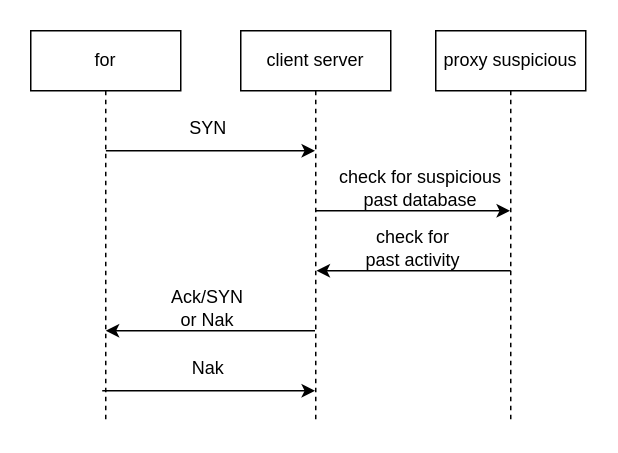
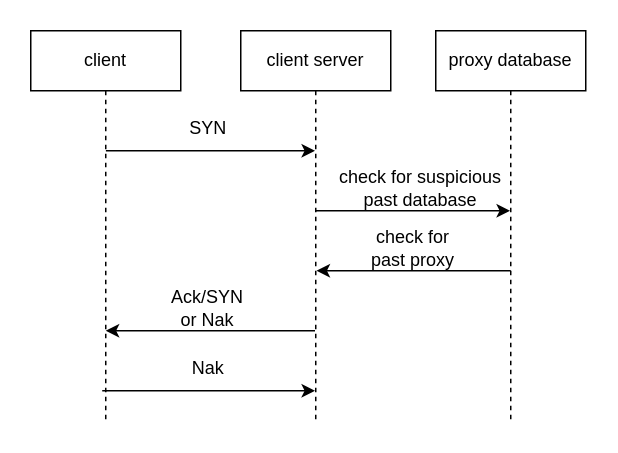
(106, 61) -> (106, 61)
(511, 61) -> (511, 61)
(413, 248) -> (413, 248)
